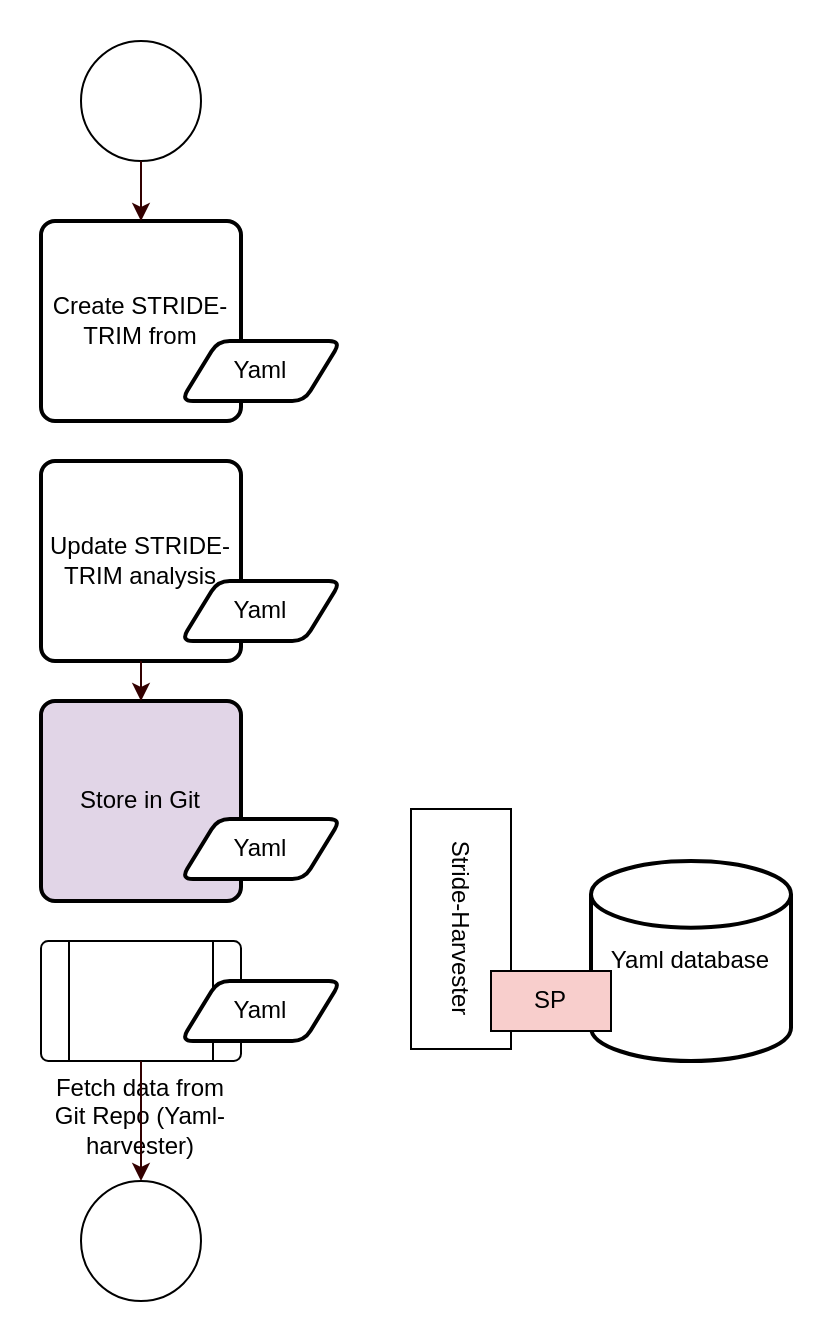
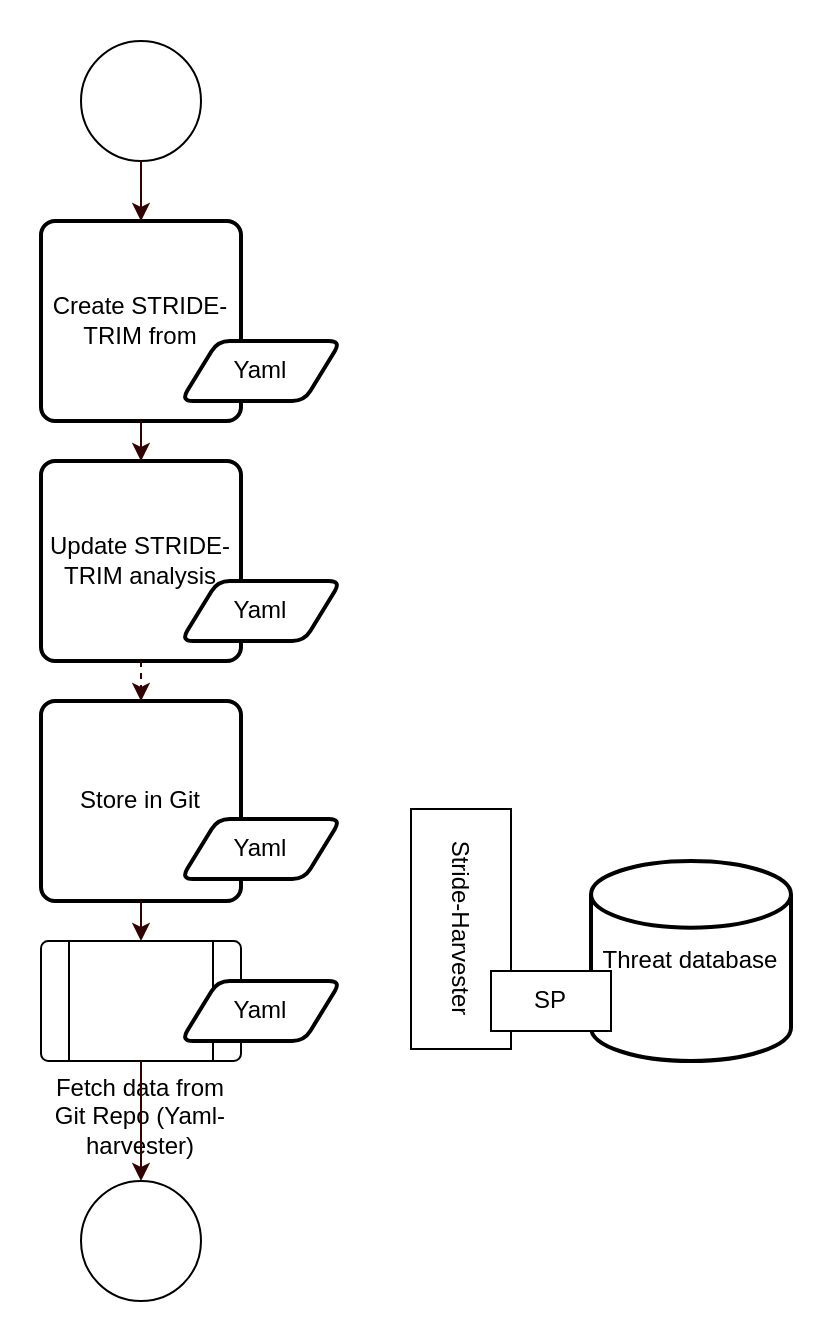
none -> (141, 434)
(141, 674) -> (141, 674)
(141, 801) -> (141, 801)
none -> (141, 914)
(691, 961) -> (691, 961)
(551, 1001) -> (551, 1001)
